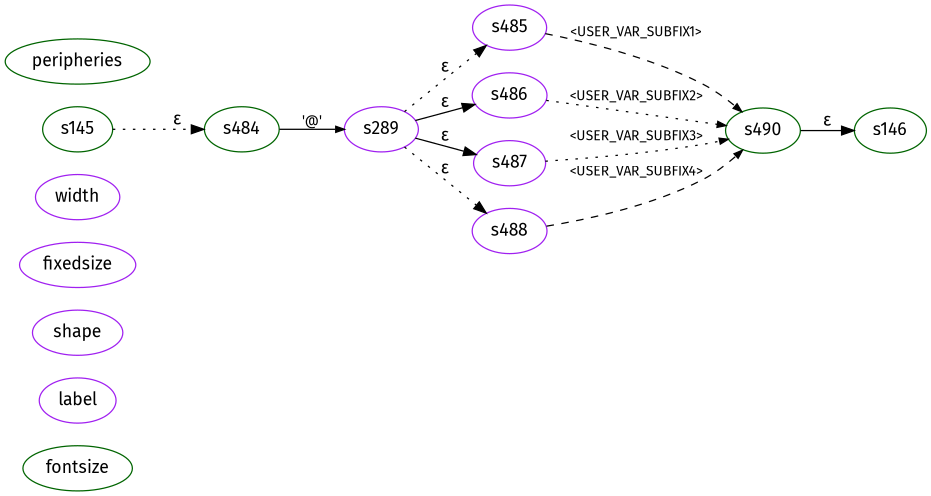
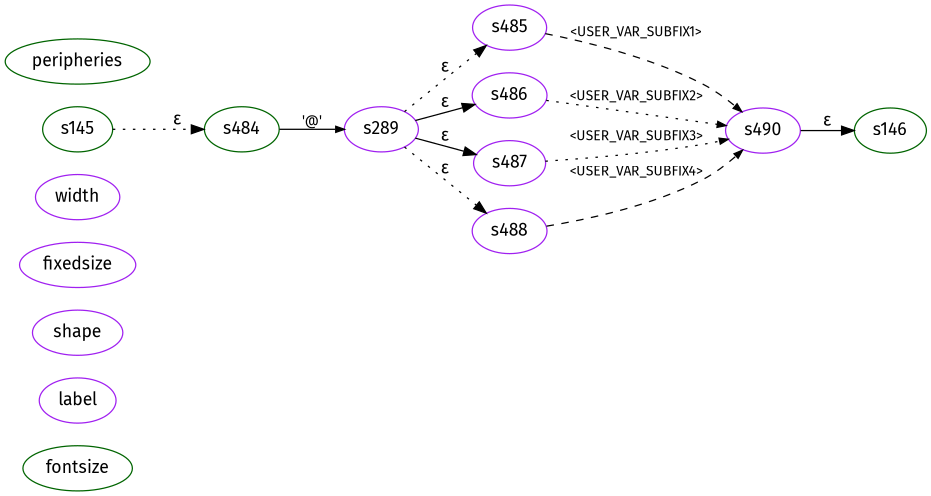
(763, 131) -> (763, 131)
